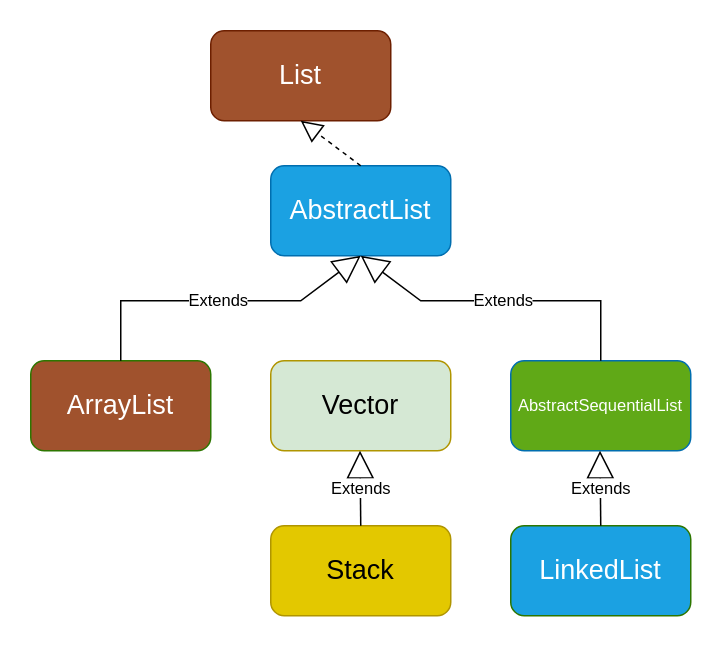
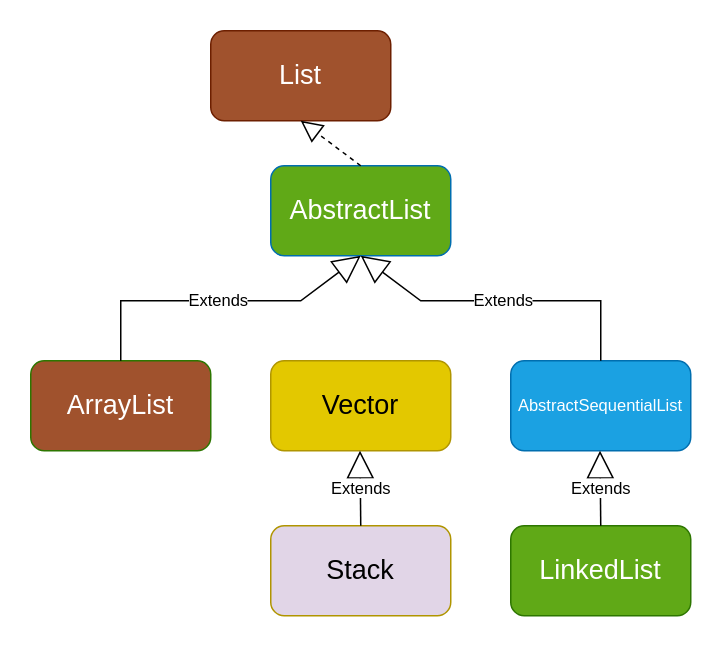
(361, 211) -> (361, 211)
(361, 406) -> (361, 406)
(601, 406) -> (601, 406)
(361, 571) -> (361, 571)
(601, 571) -> (601, 571)
